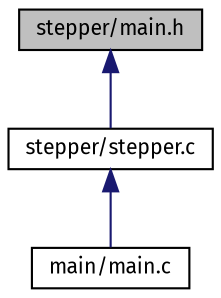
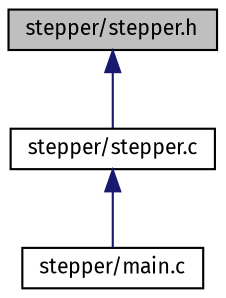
(111, 30) -> (113, 30)
(111, 268) -> (113, 268)
